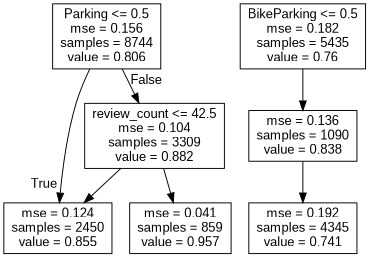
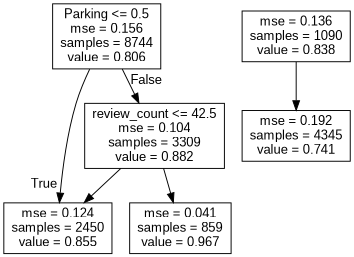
(303, 36) -> none
(180, 228) -> (180, 228)
